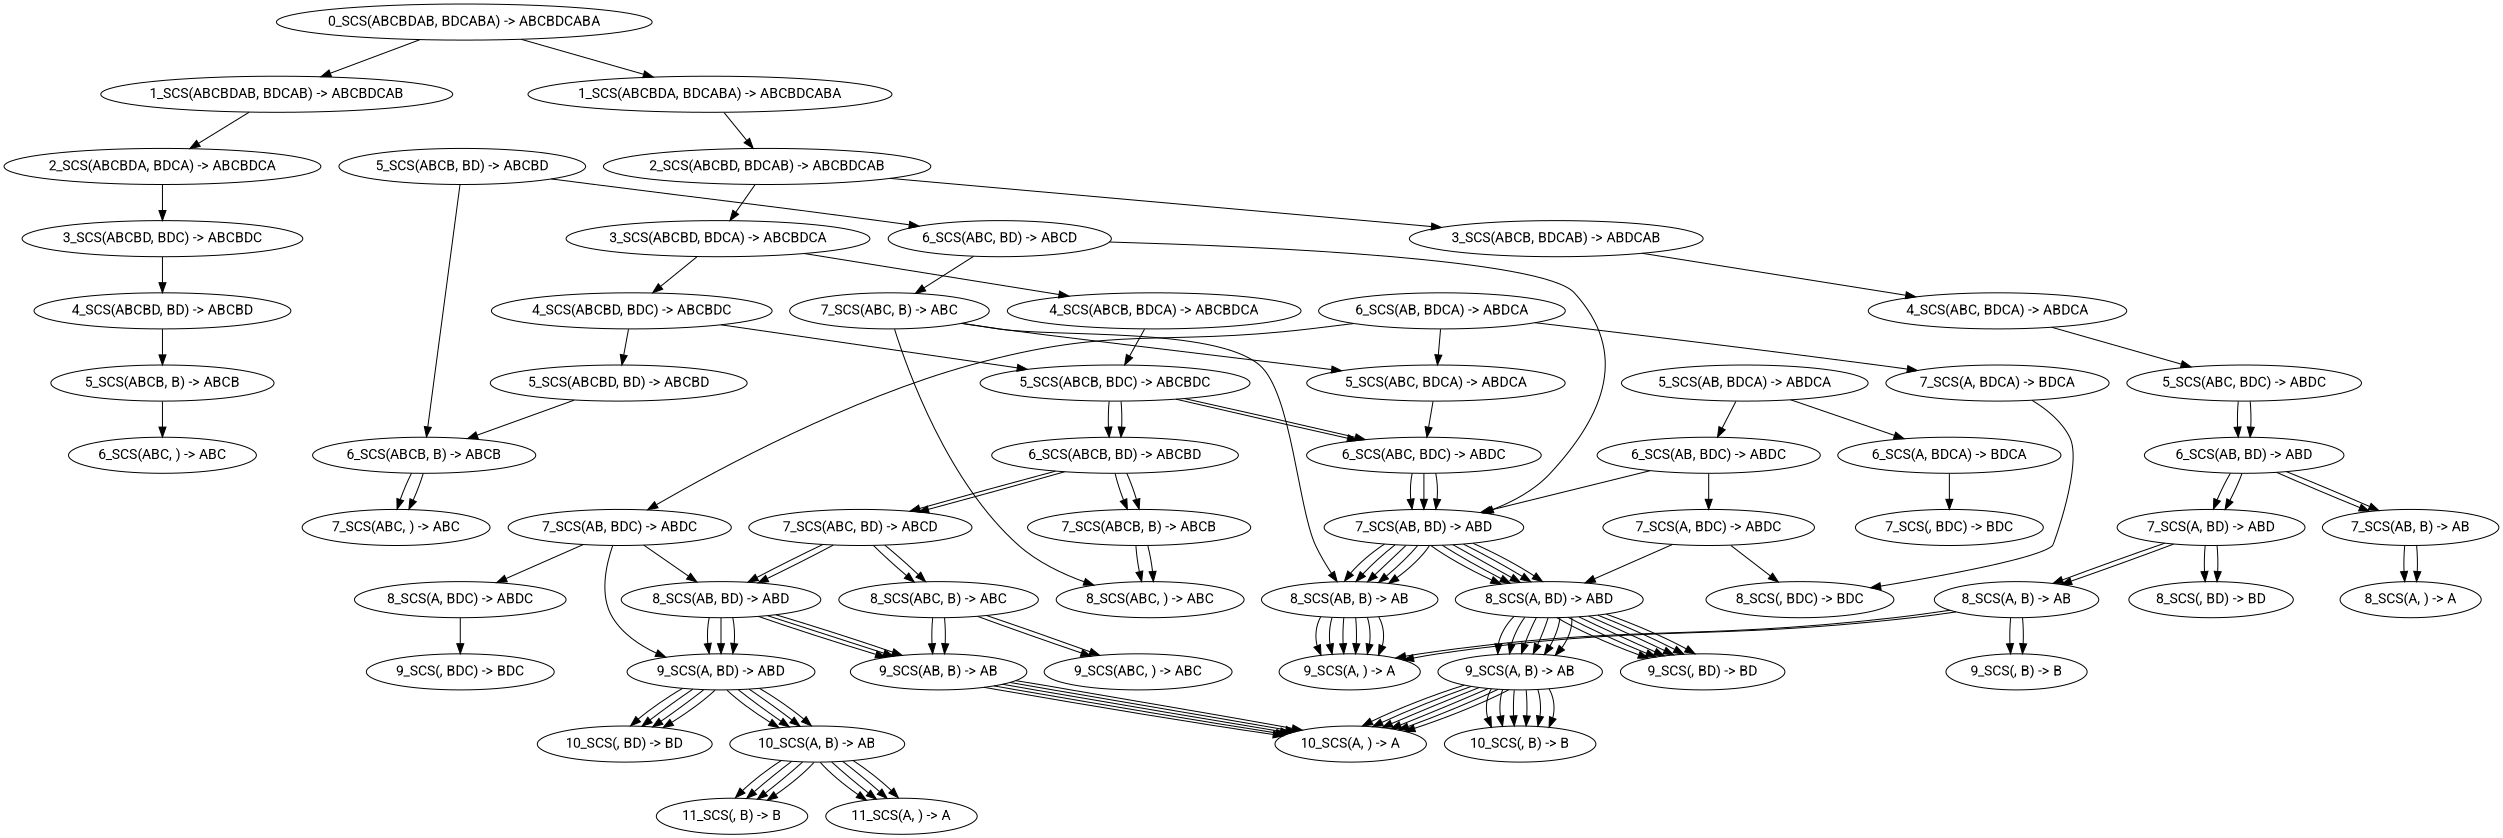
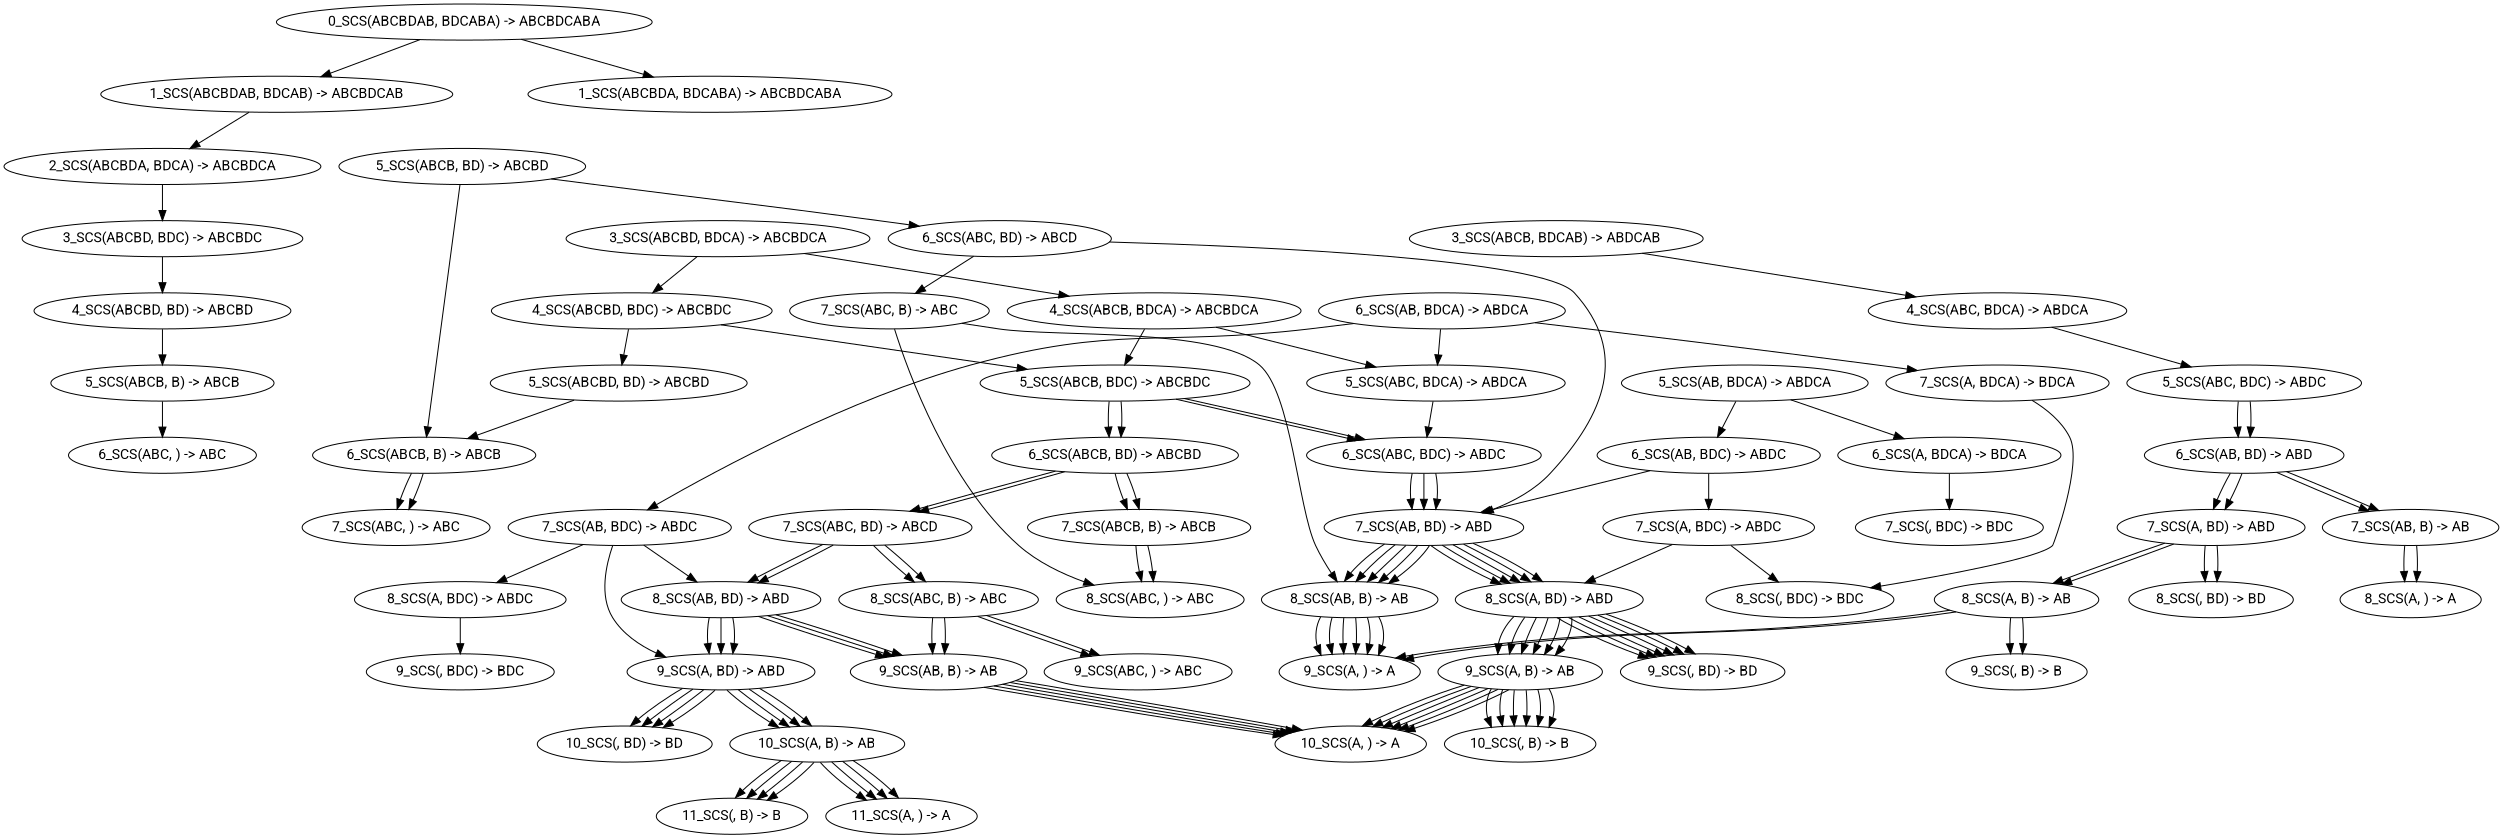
(767, 166) -> none
(1146, 347) -> (1291, 346)
